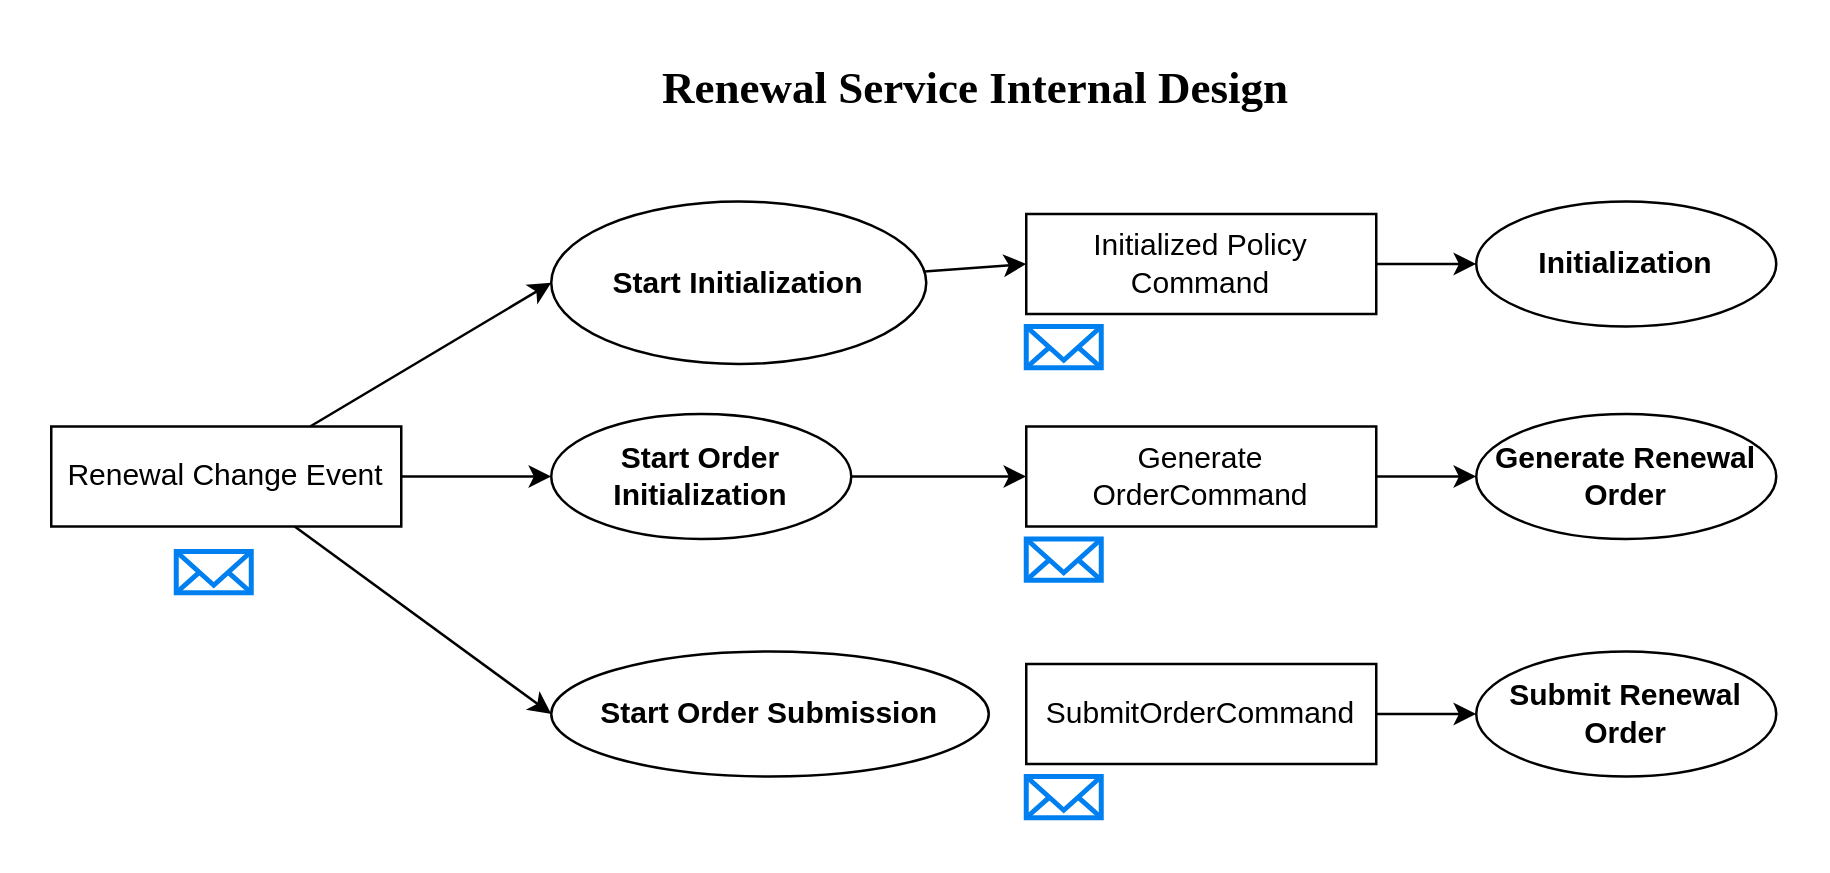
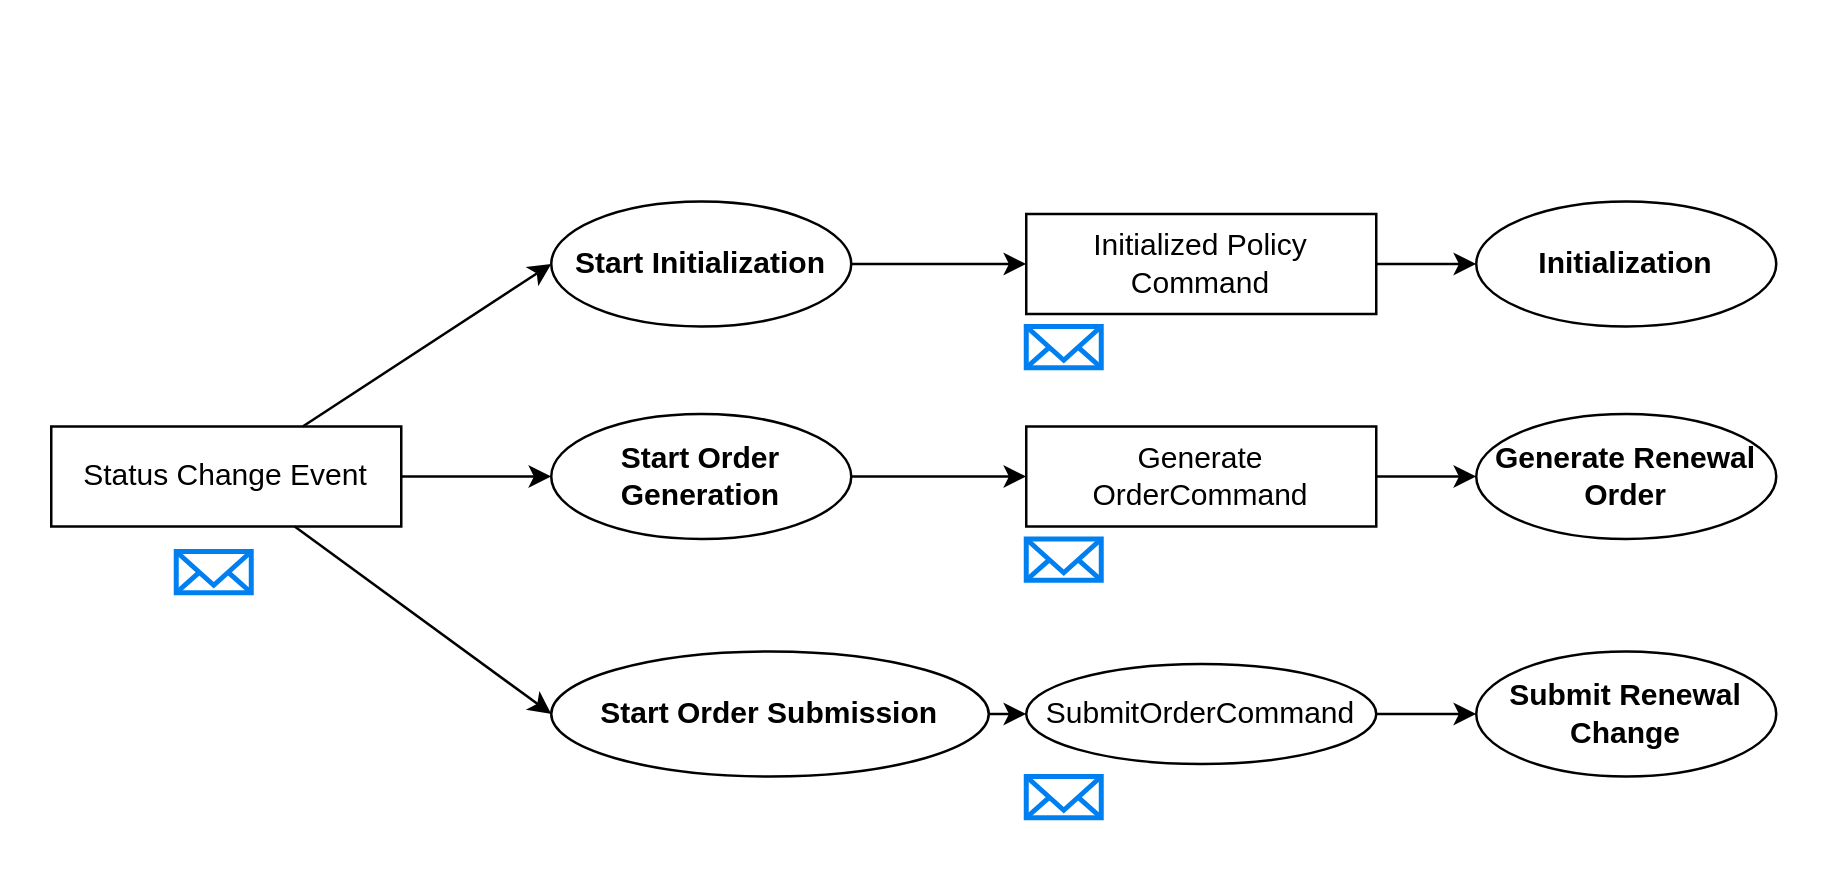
(976, 89) -> none
(739, 283) -> (701, 264)
(226, 476) -> (226, 476)
(701, 476) -> (701, 476)
none -> (999, 714)
(1201, 714) -> (1201, 714)
(1626, 714) -> (1626, 714)
